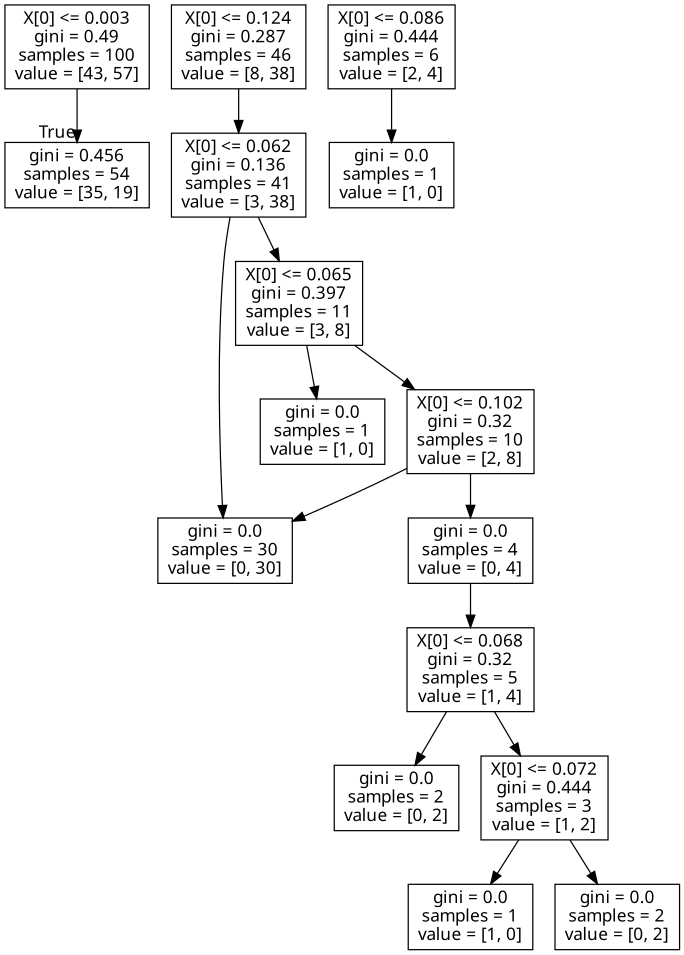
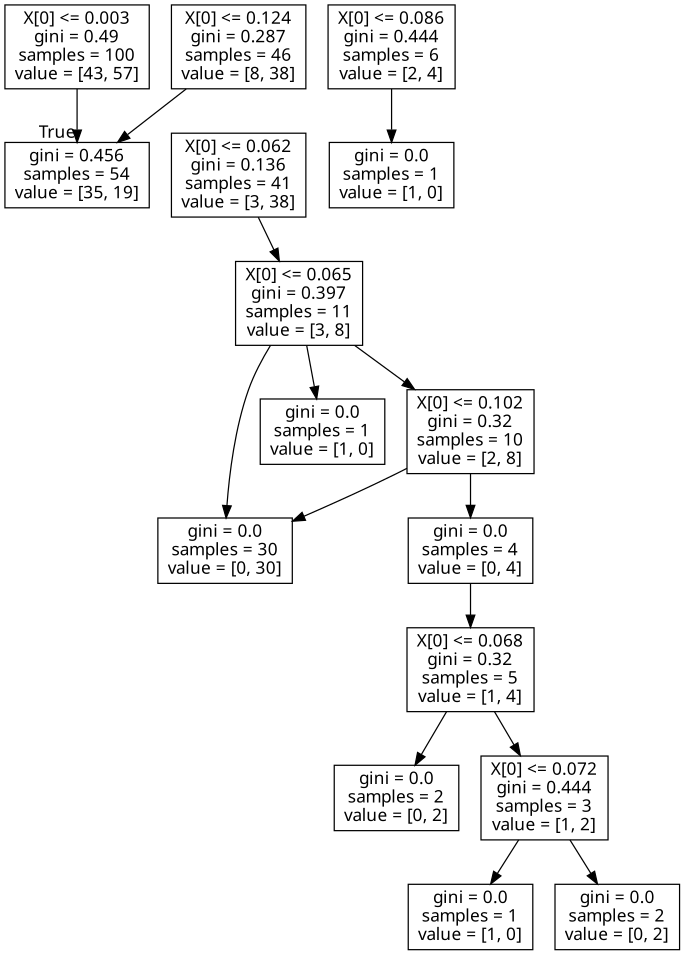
(239, 105) -> (157, 112)
(219, 361) -> (239, 423)
